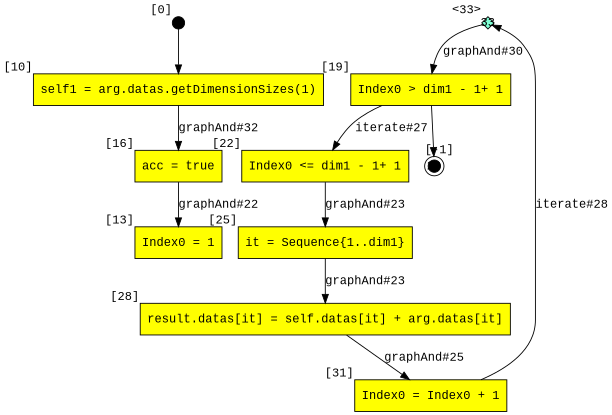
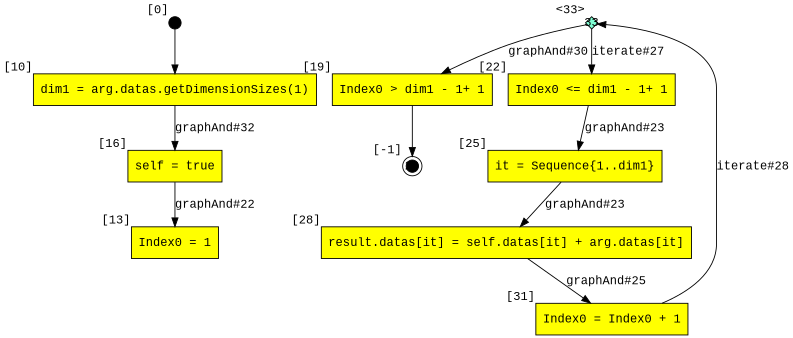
(178, 90) -> (175, 90)
(356, 120) -> (592, 47)
(178, 166) -> (175, 166)
